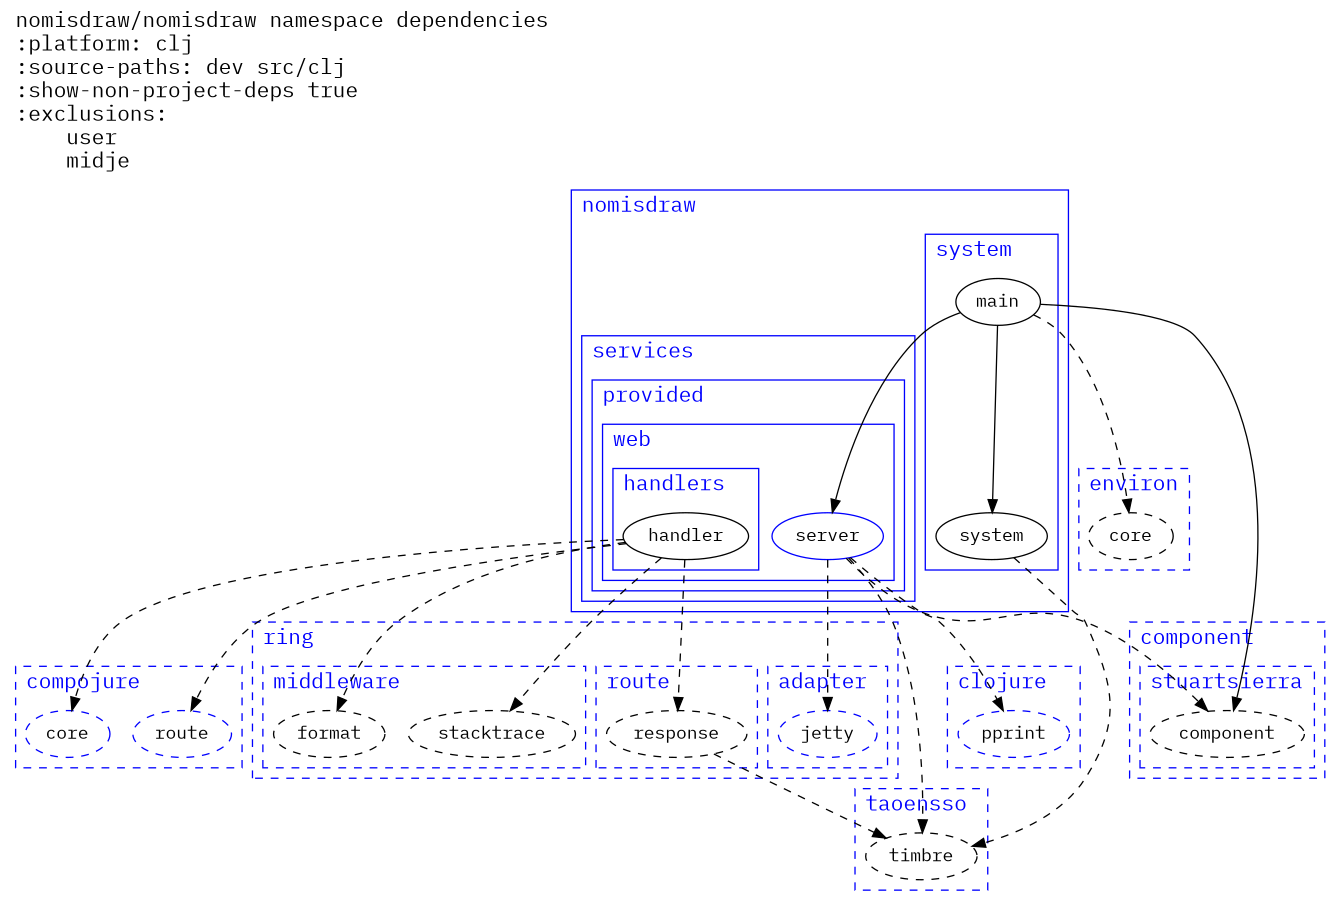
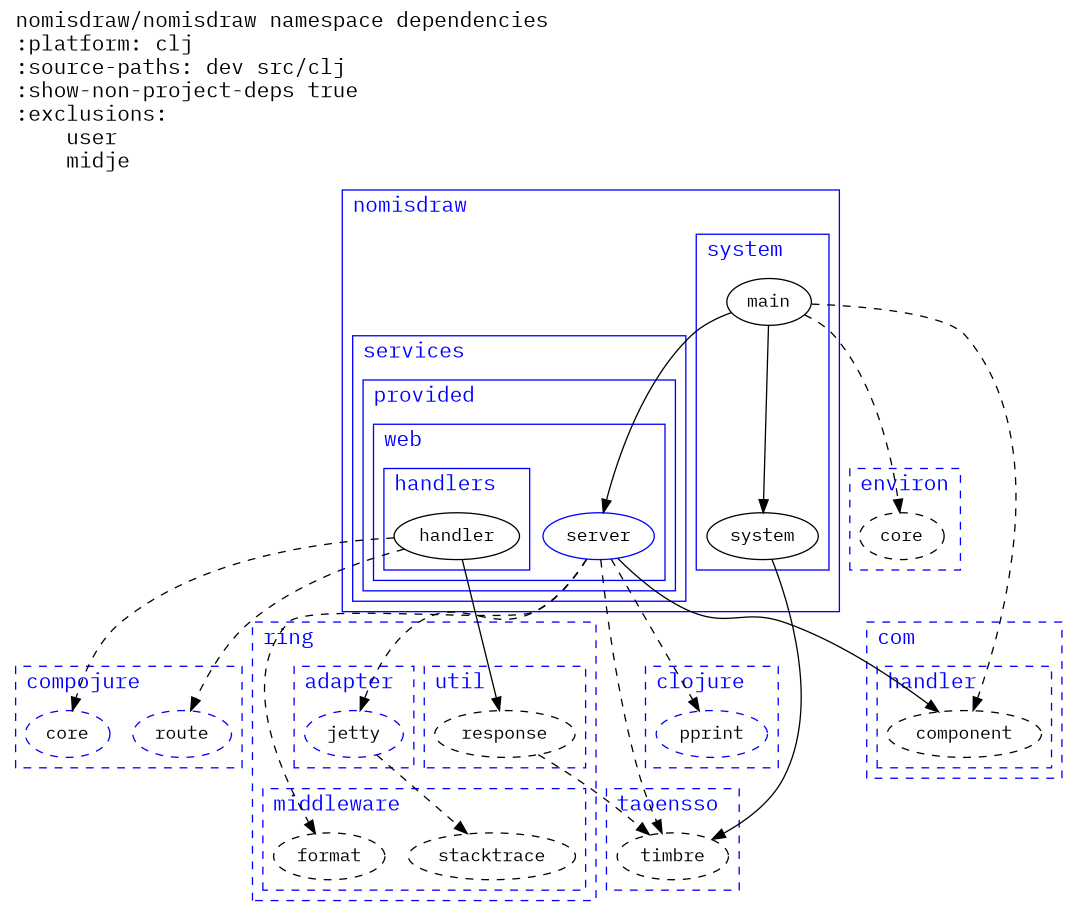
(1245, 432) -> (1010, 434)
(462, 585) -> (328, 614)
(977, 620) -> (775, 620)
(681, 632) -> (480, 632)
(580, 633) -> (425, 797)
(1197, 639) -> (897, 639)
(638, 683) -> (461, 683)
(1227, 683) -> (932, 683)
(1110, 713) -> (800, 709)
